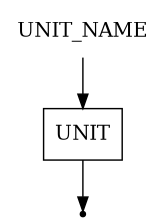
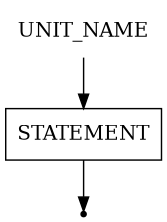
(83, 134) -> (84, 134)
